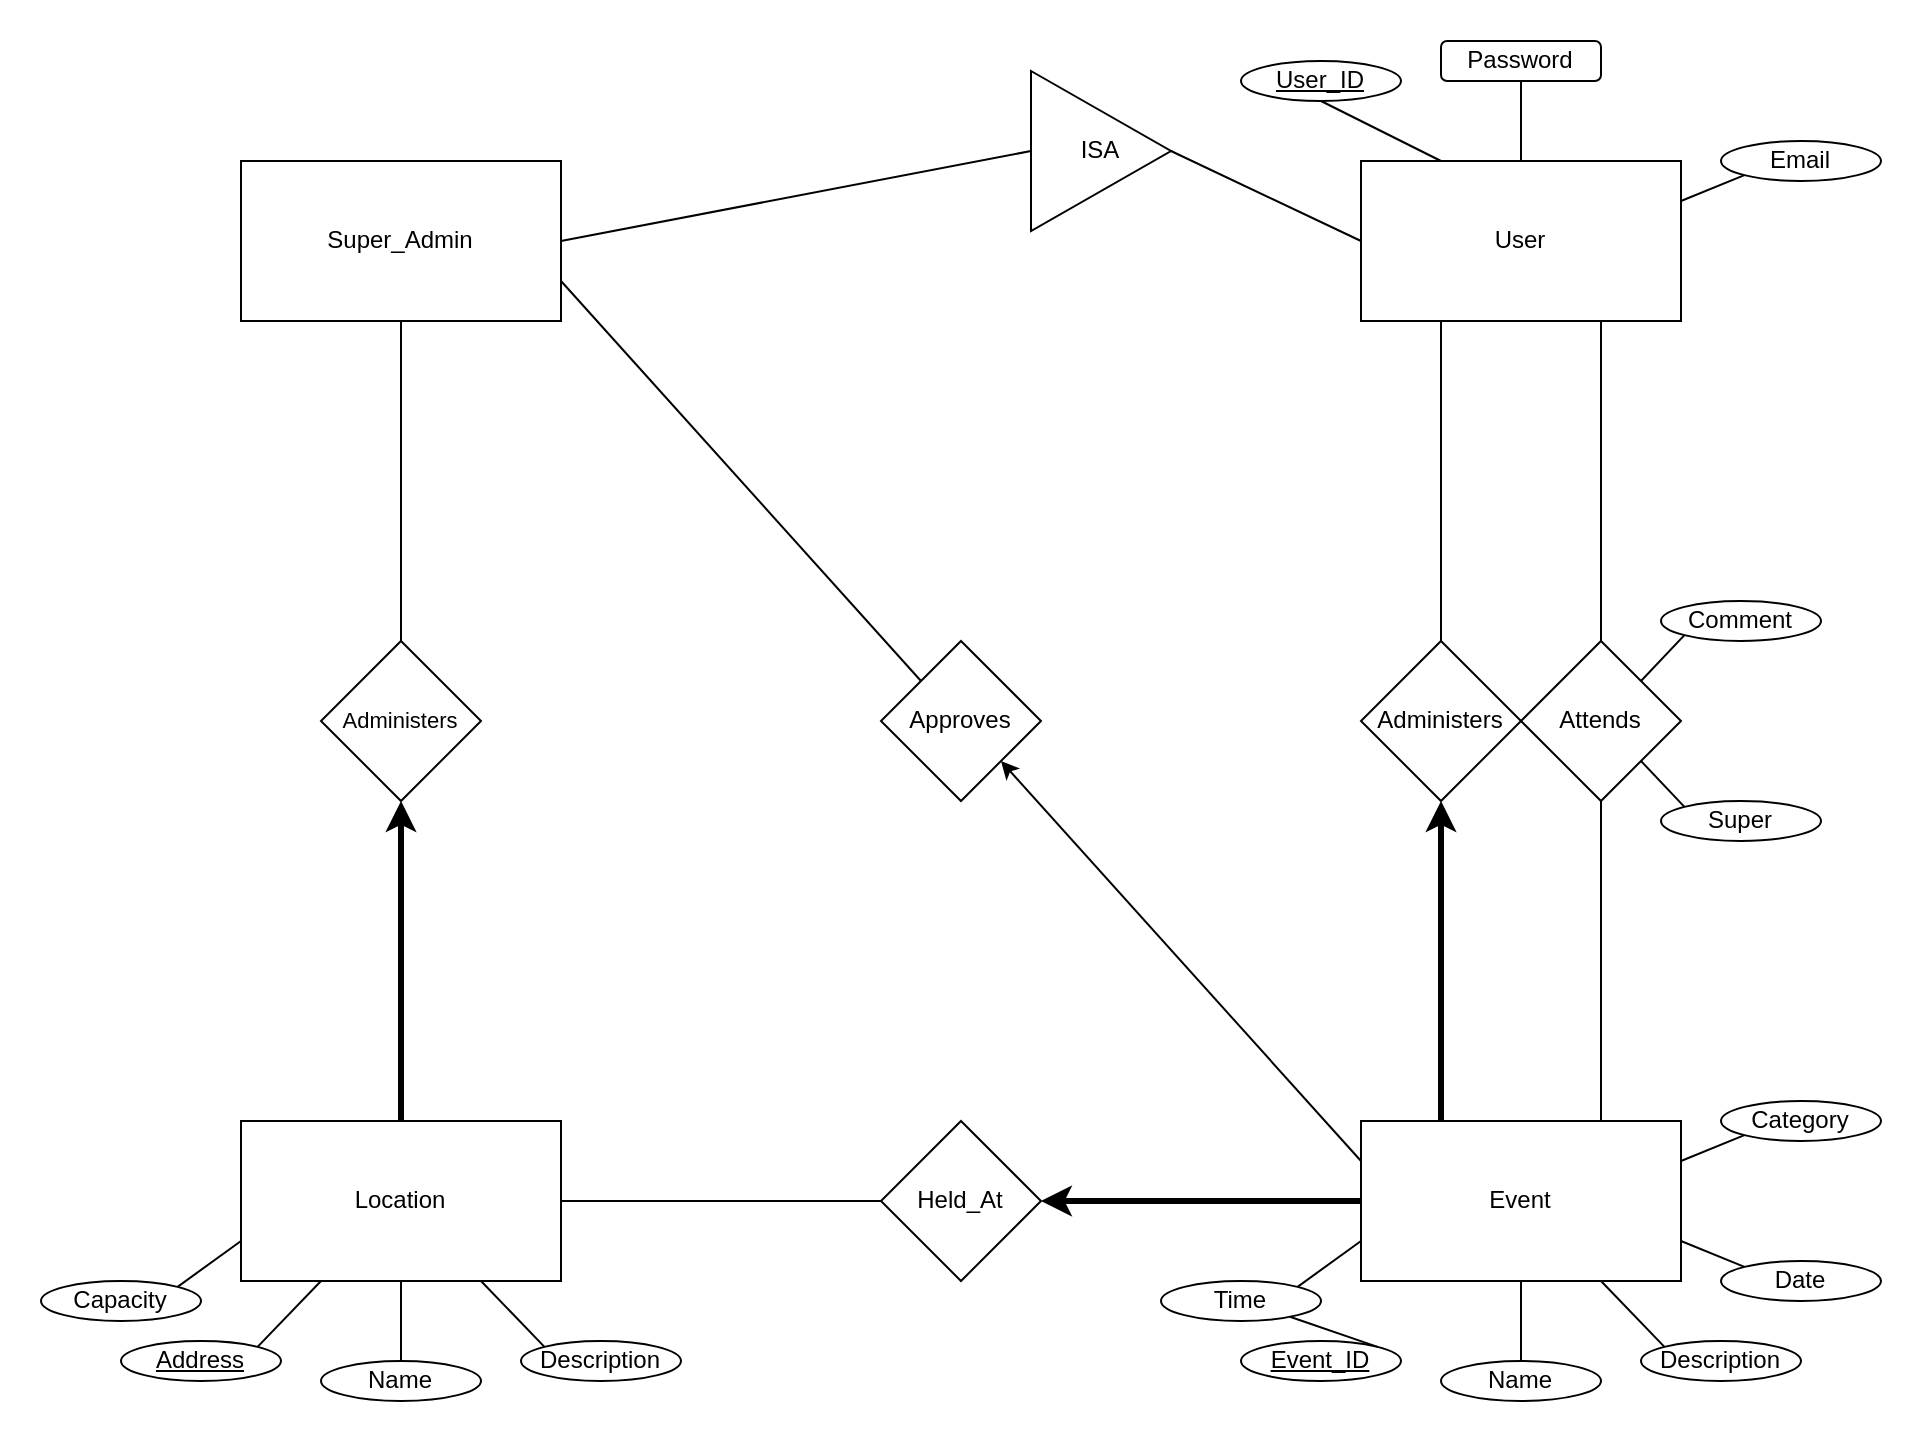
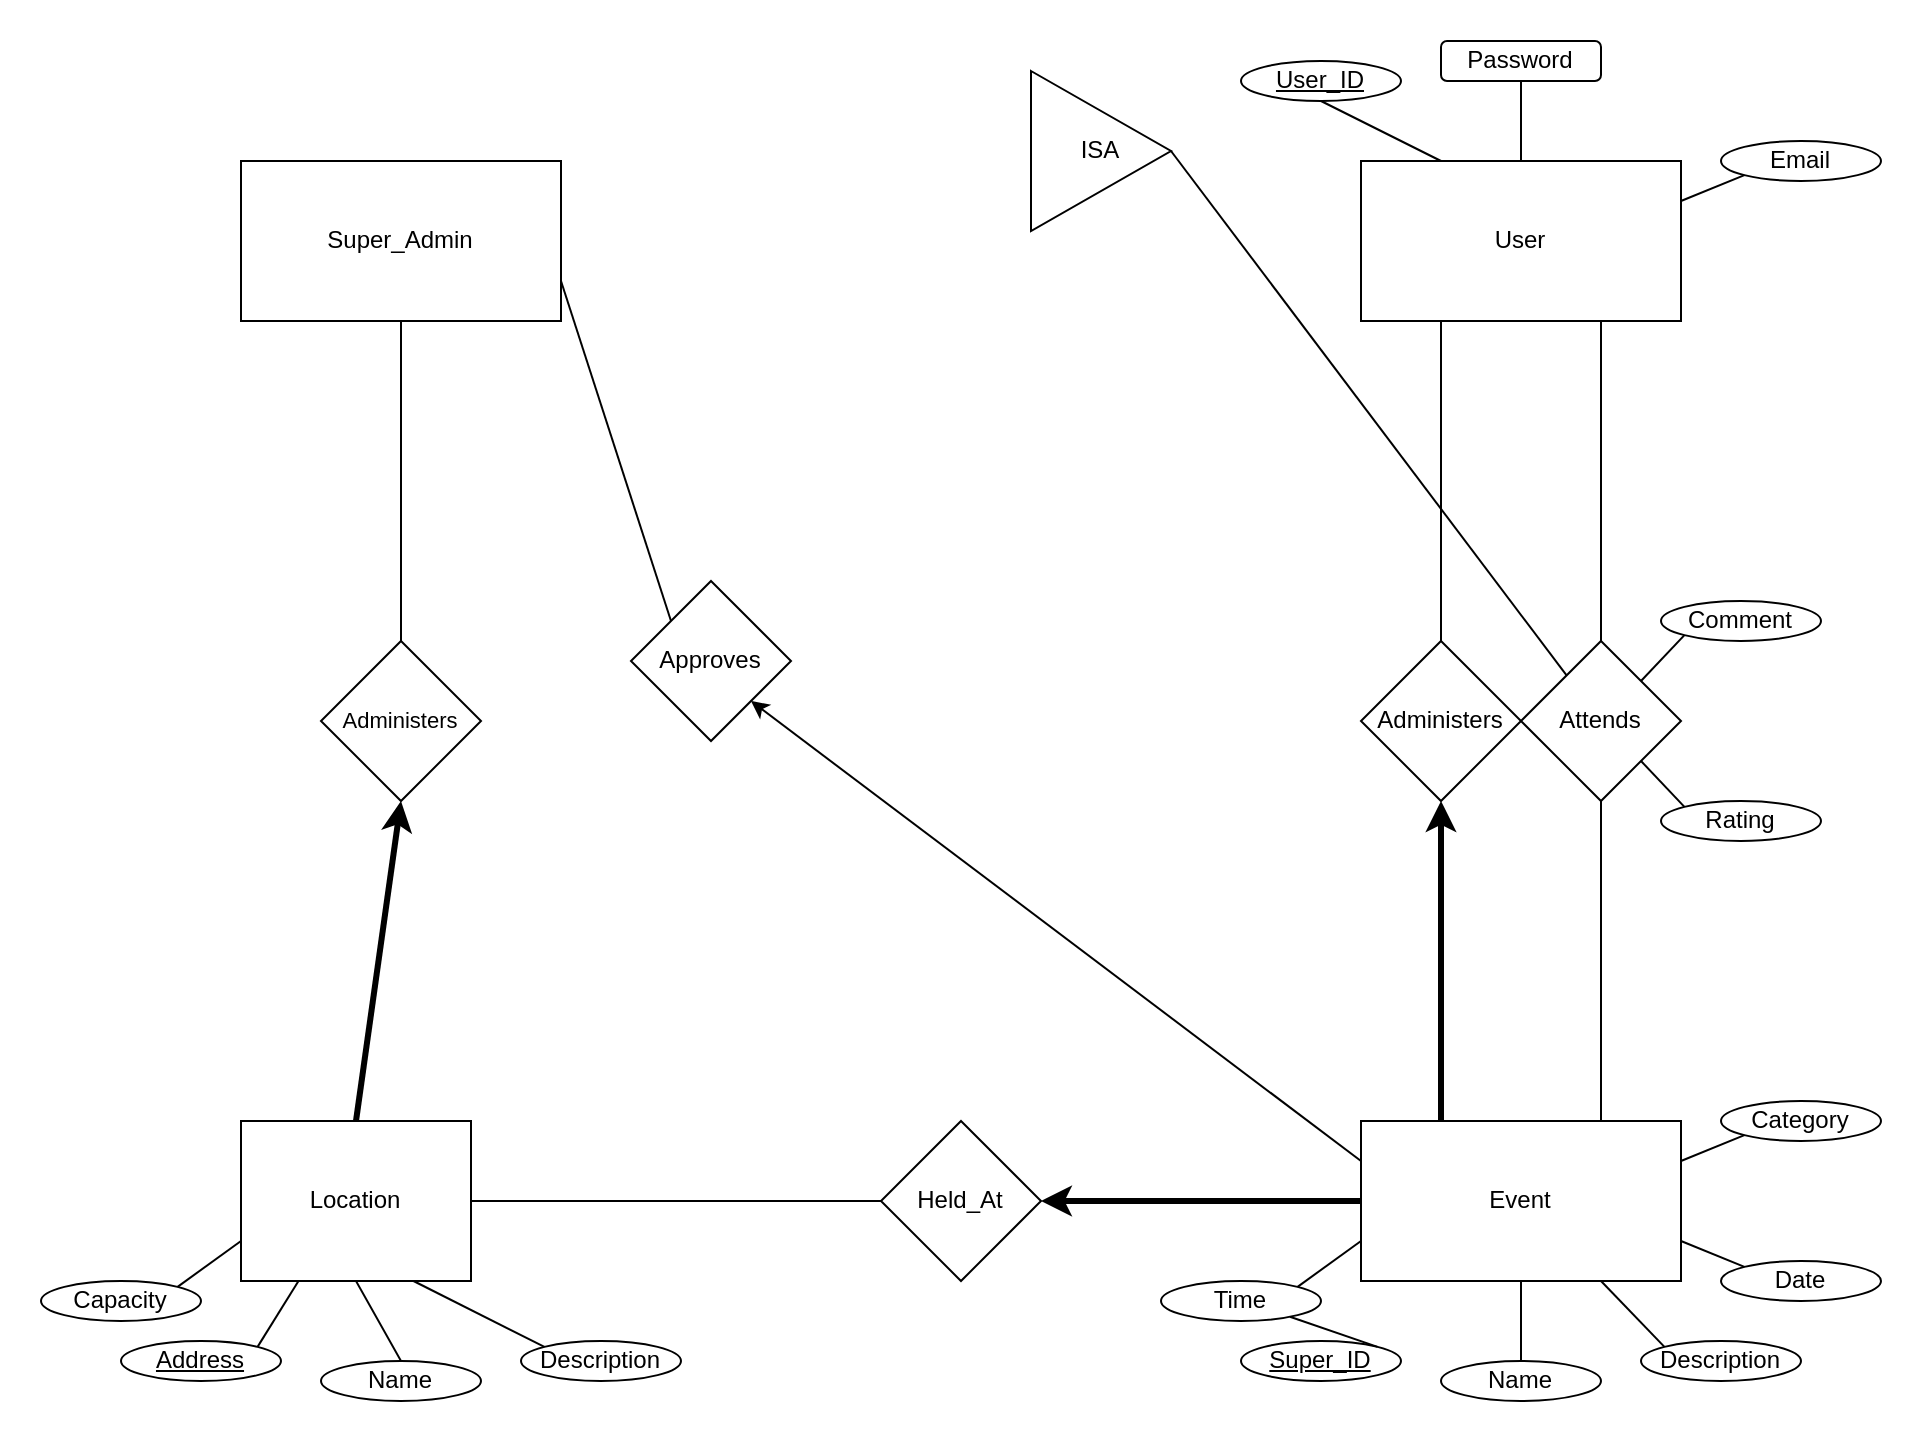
(796, 196) -> none
(1266, 196) -> (1304, 327)
(961, 721) -> (711, 661)
(1741, 821) -> (1741, 821)
(401, 1201) -> (356, 1201)
(1321, 1361) -> (1321, 1361)
